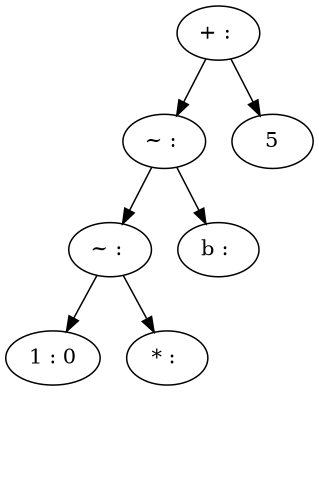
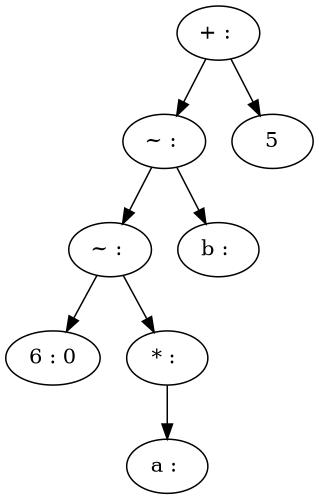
(53, 358) -> (53, 358)
none -> (167, 466)
